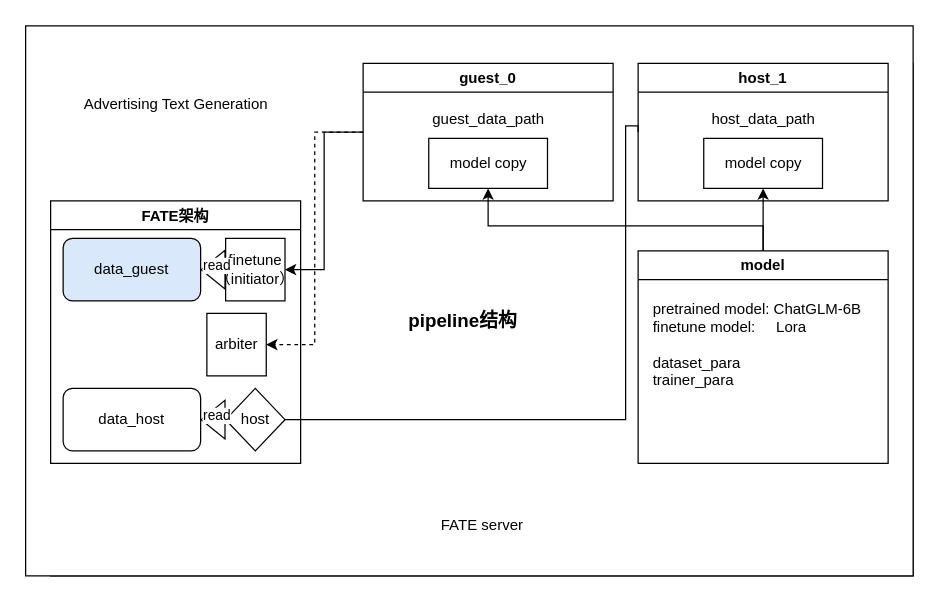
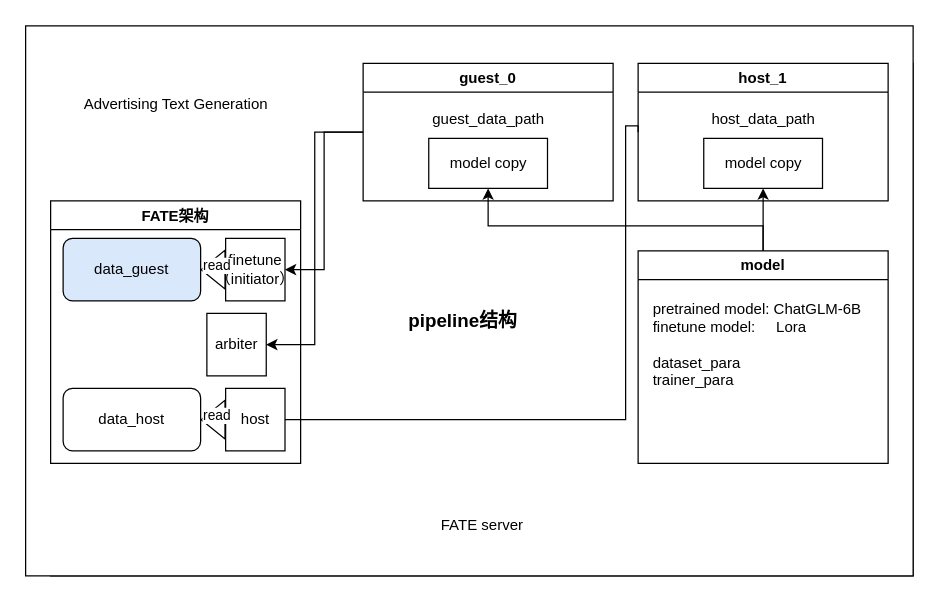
(315, 254) -> (315, 254)
(255, 419) -> (255, 419)
